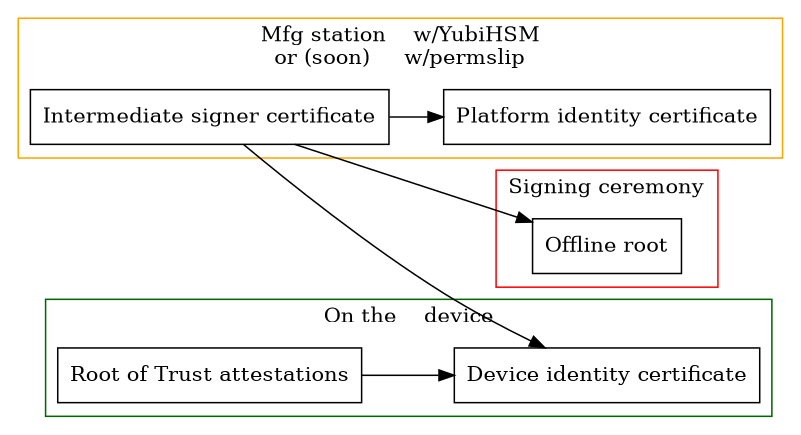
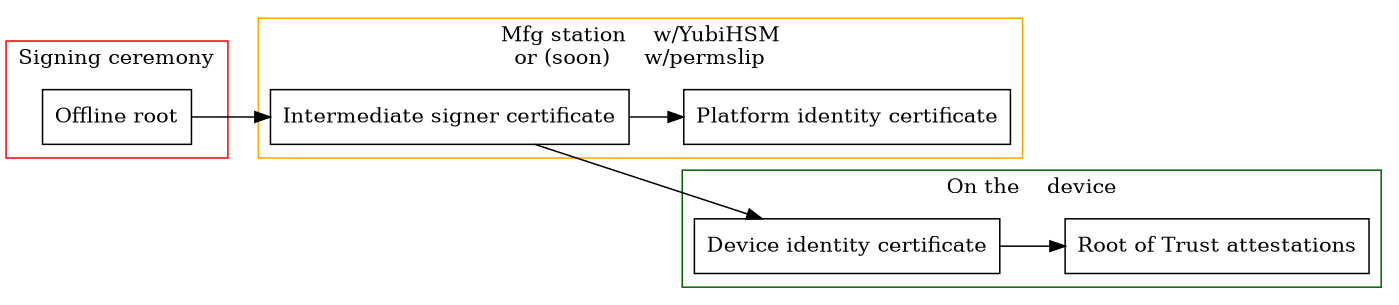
(406, 181) -> (218, 117)
(400, 375) -> (1025, 246)
